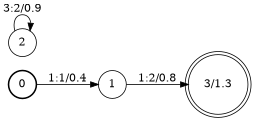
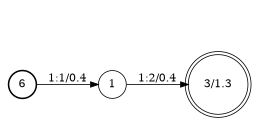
(22, 43) -> none
(157, 79) -> (157, 79)
(22, 84) -> (22, 84)
